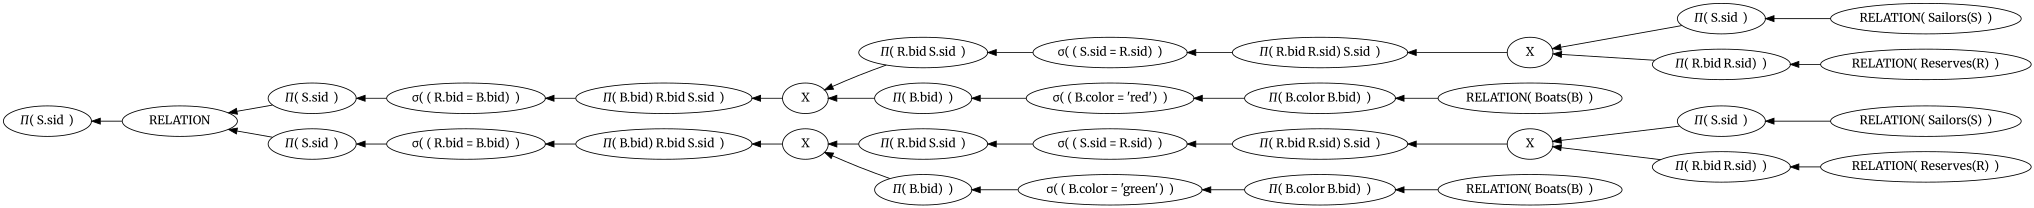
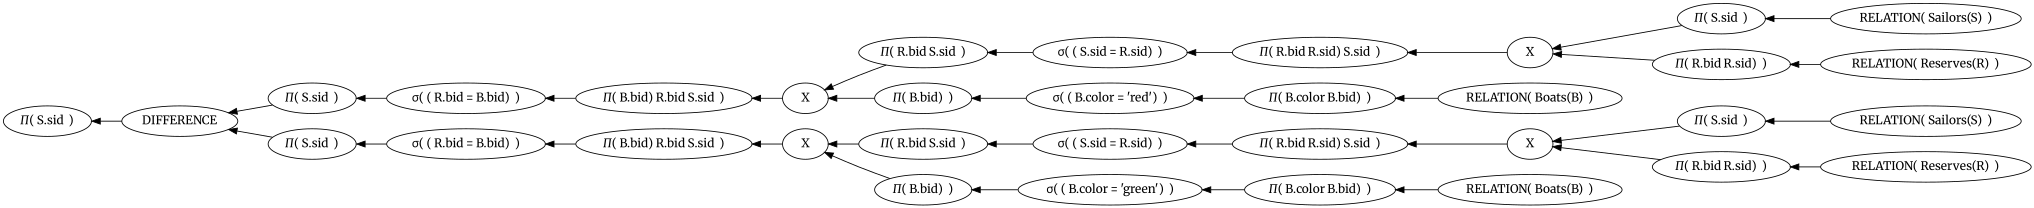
(180, 121) -> (180, 121)
